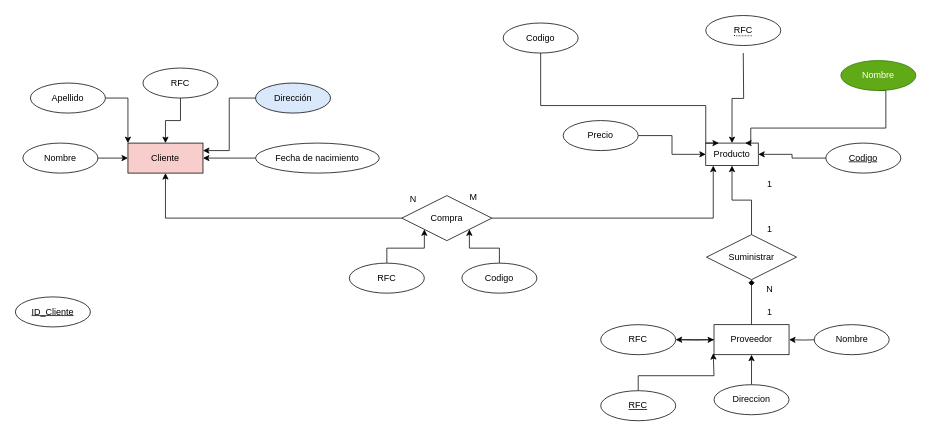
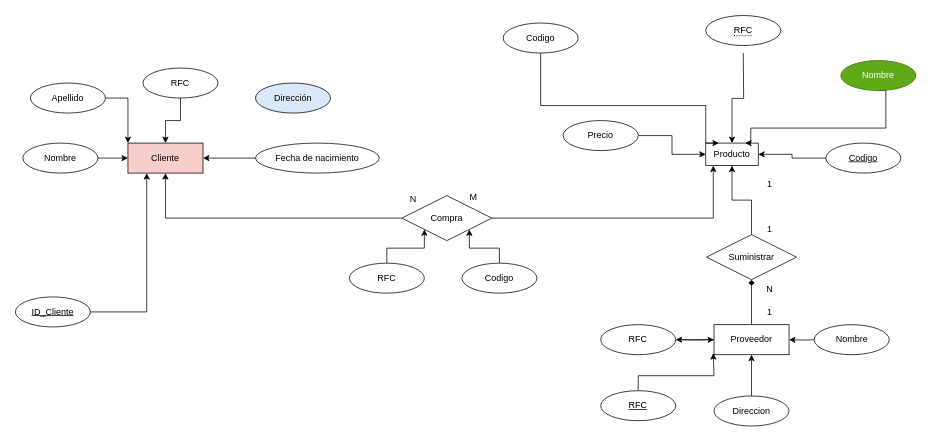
(229, 133) -> none
none -> (147, 246)
(751, 399) -> (751, 411)
